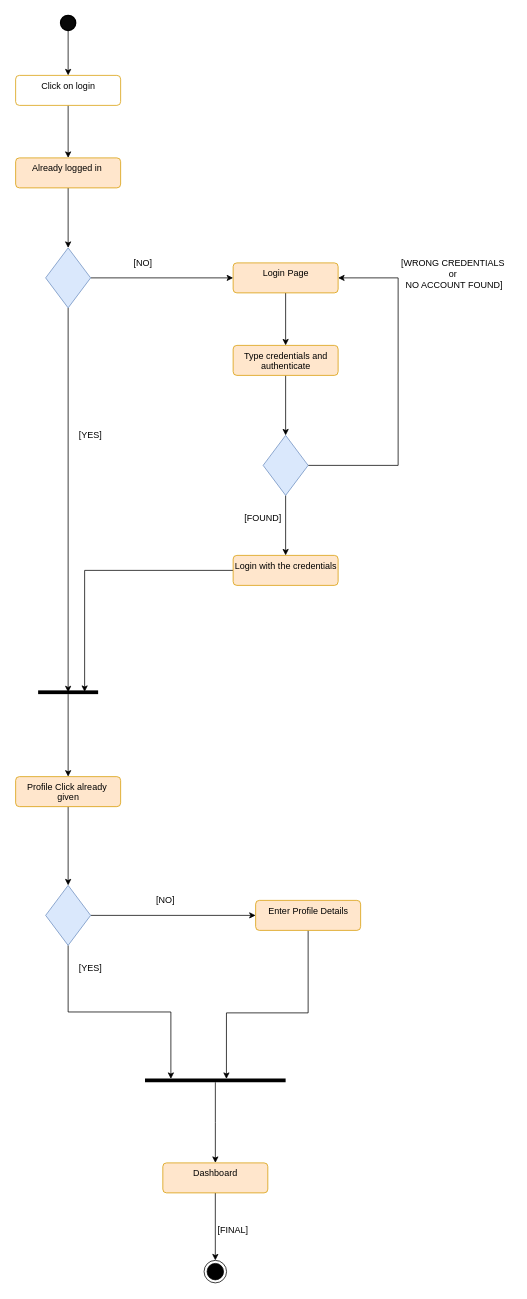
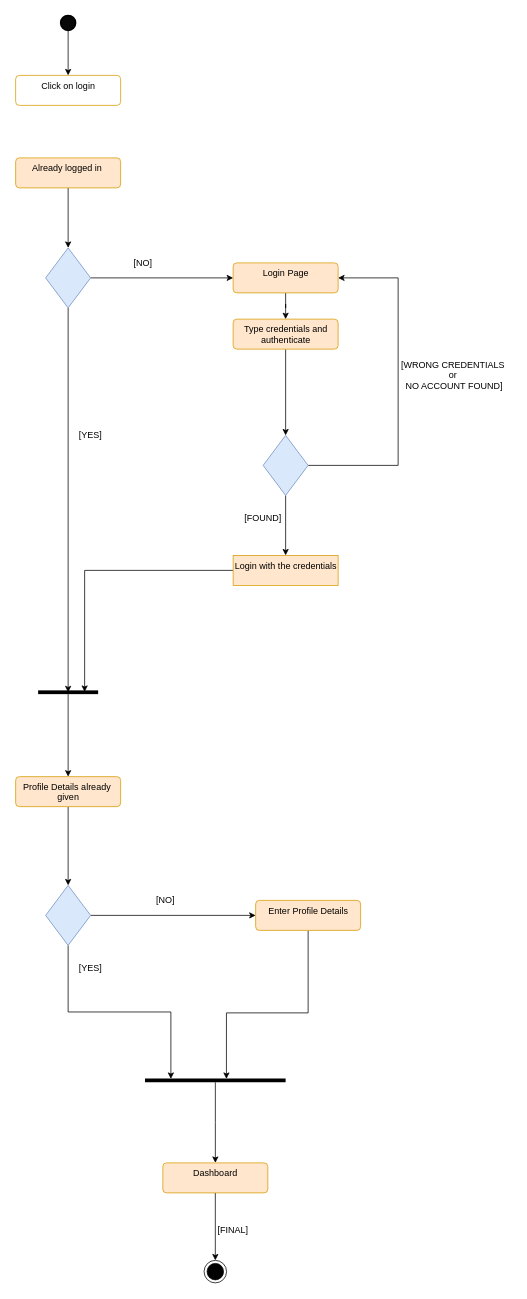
(68, 151) -> none
(454, 274) -> (454, 375)
(285, 360) -> (285, 334)
(285, 570) -> (285, 570)
(68, 793) -> (68, 793)
